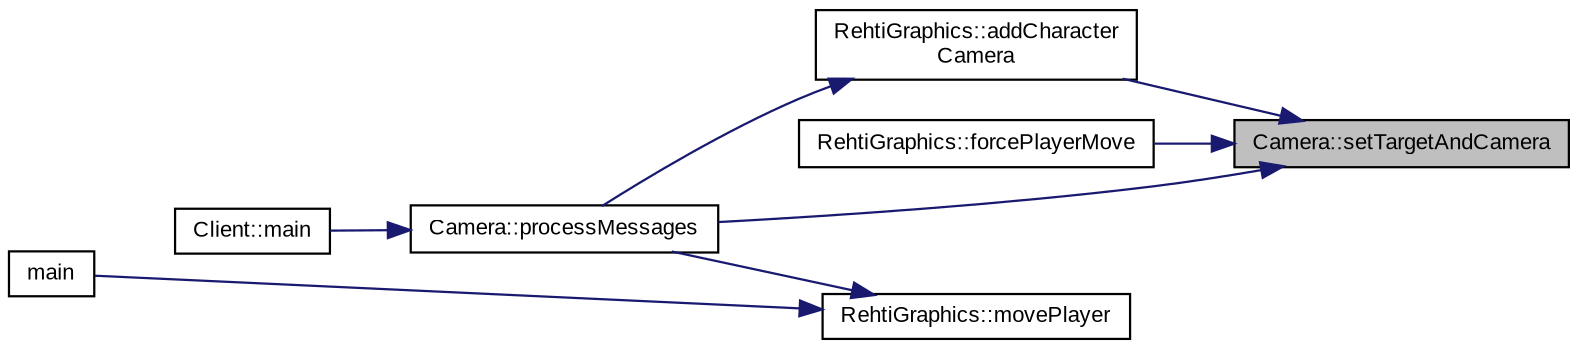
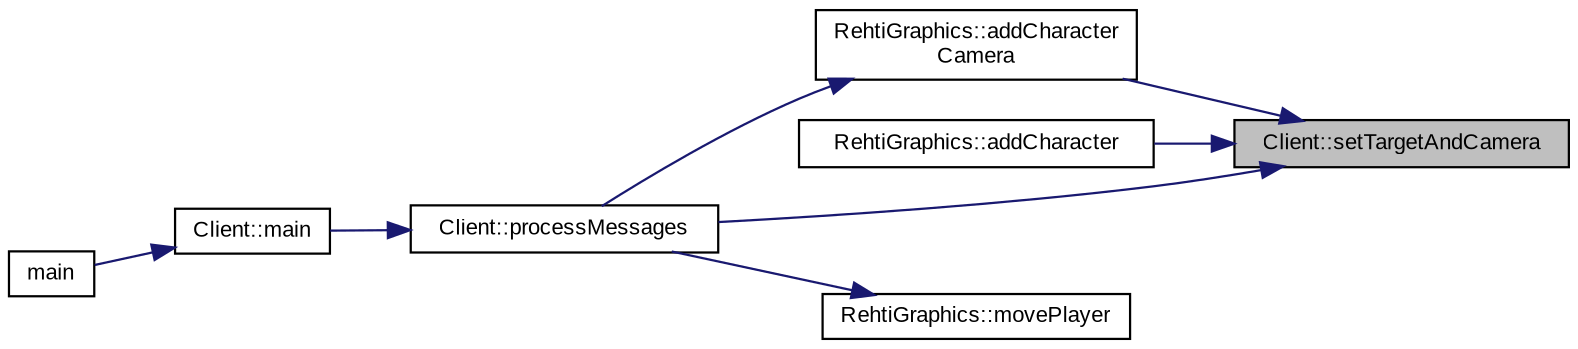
(976, 144) -> (976, 144)
(1402, 144) -> (1402, 144)
(564, 229) -> (564, 229)
(447, 292) -> (124, 259)
